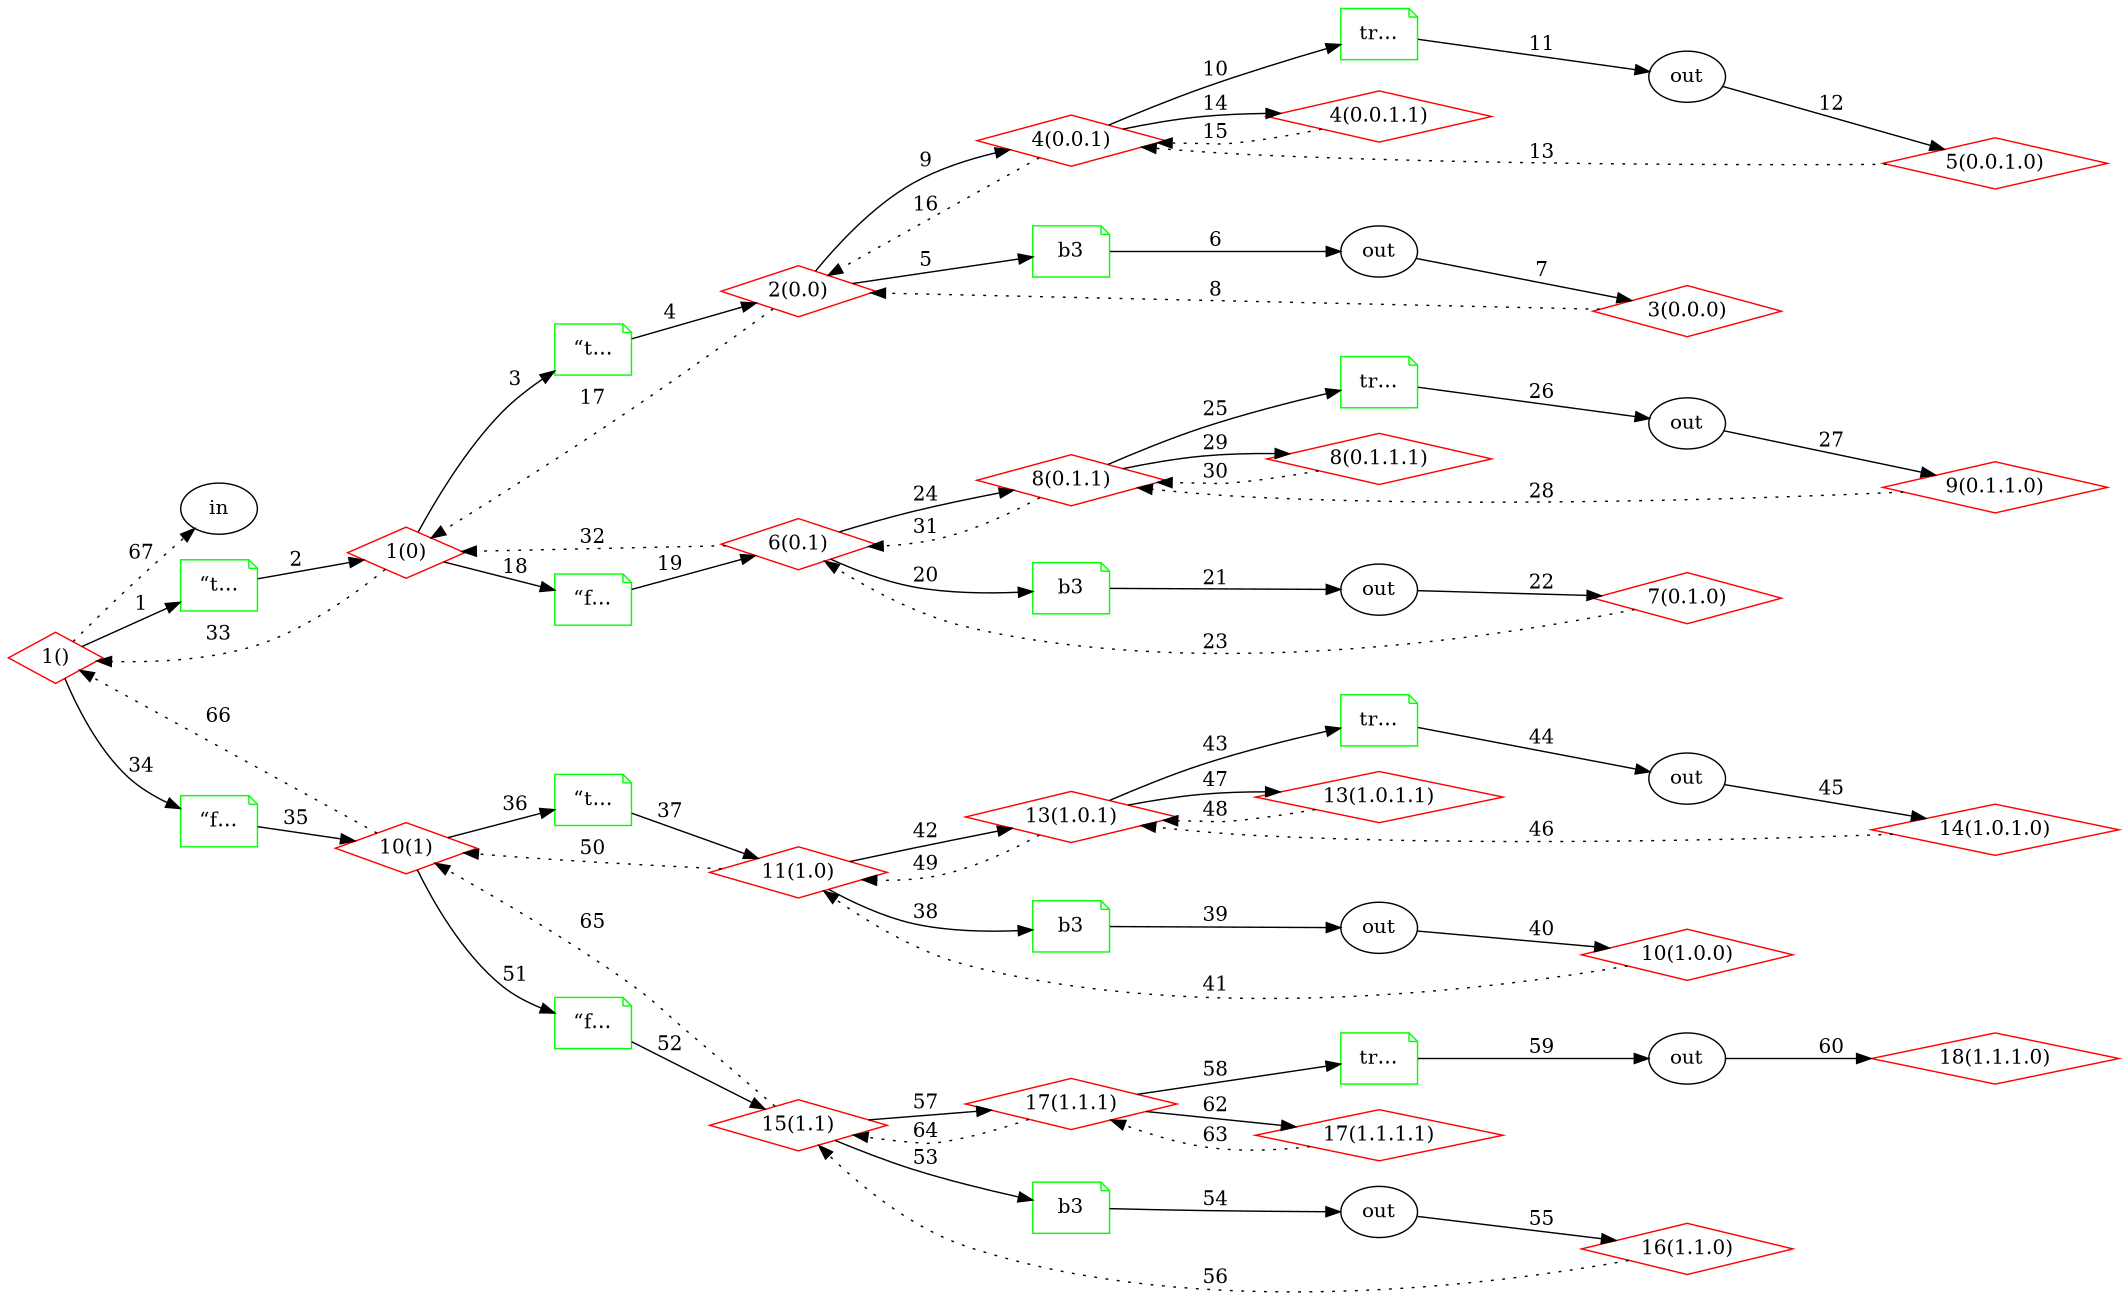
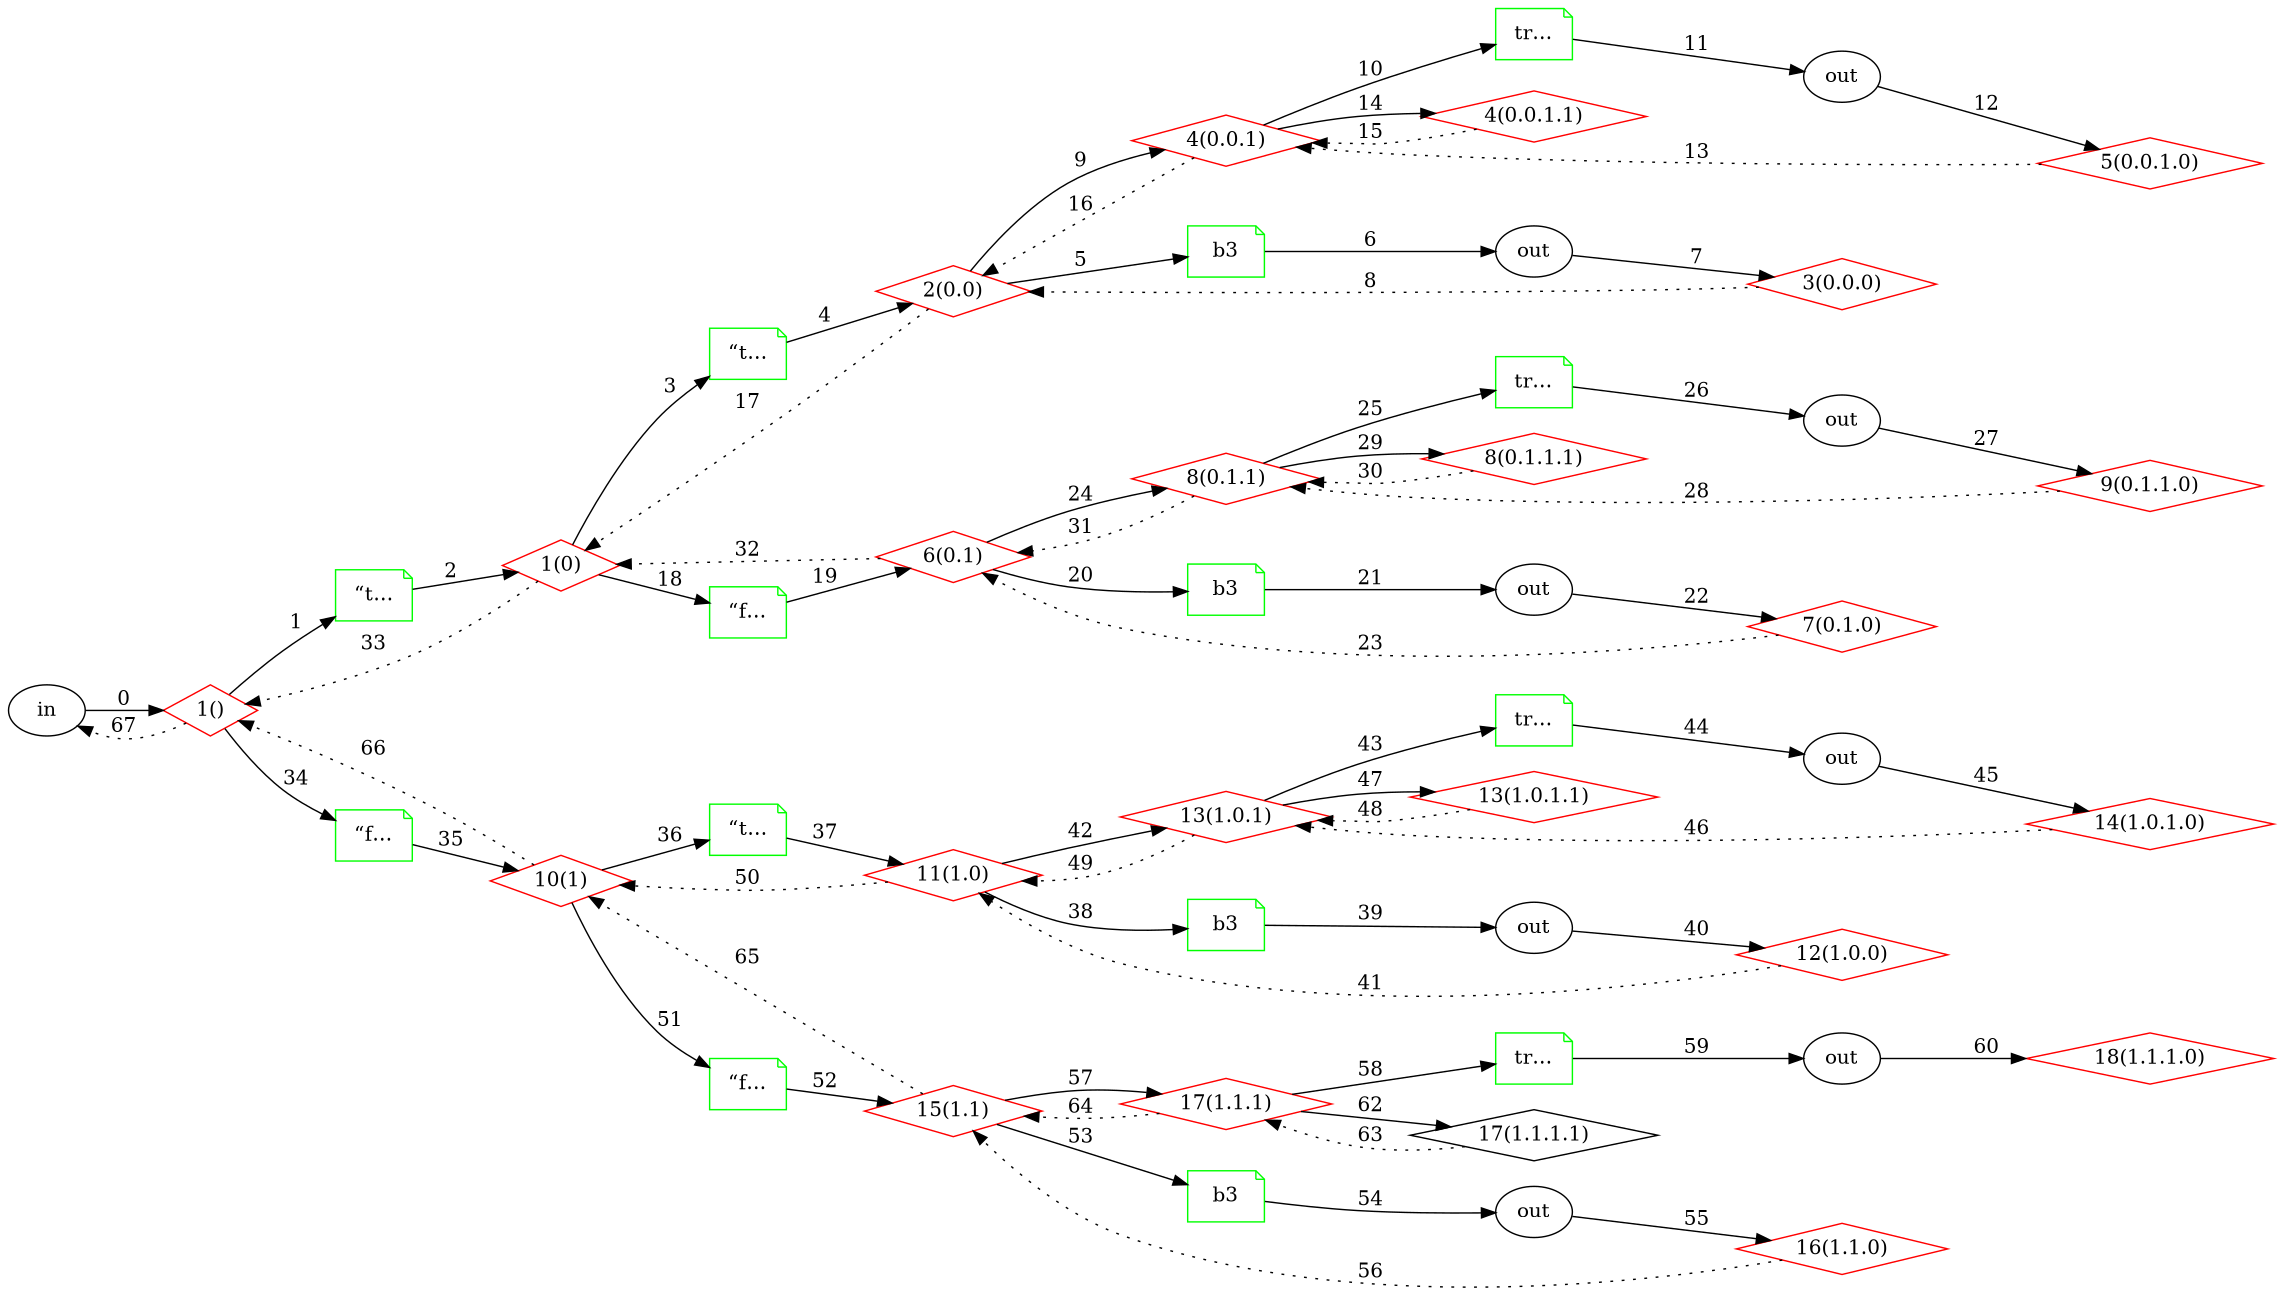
none -> (117, 710)
(1687, 955) -> (1842, 955)
(1379, 1135) -> (1534, 1135)
